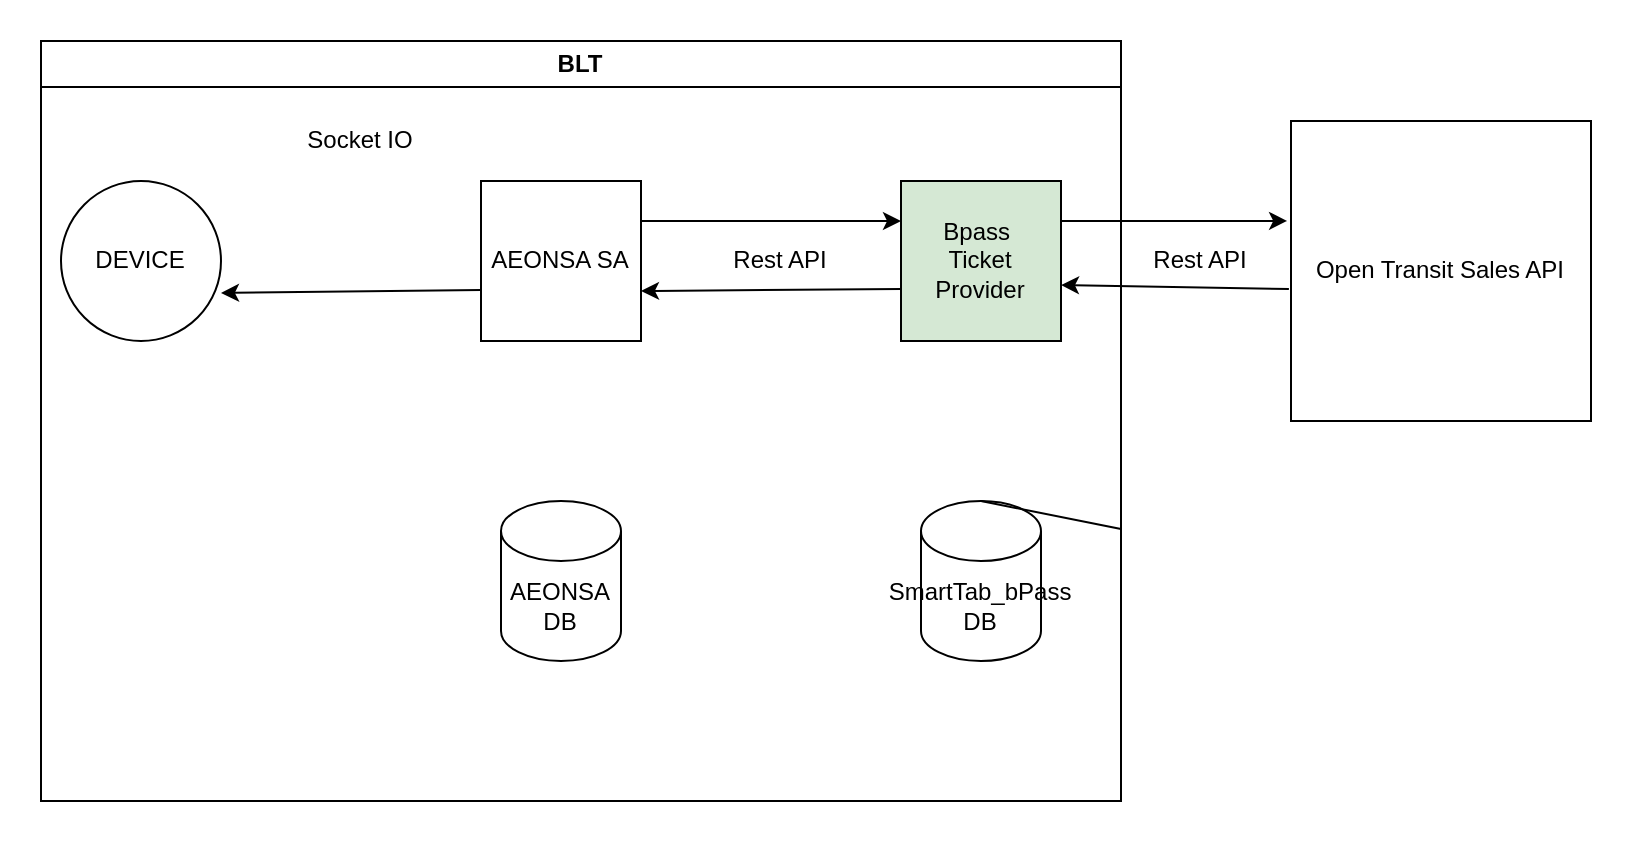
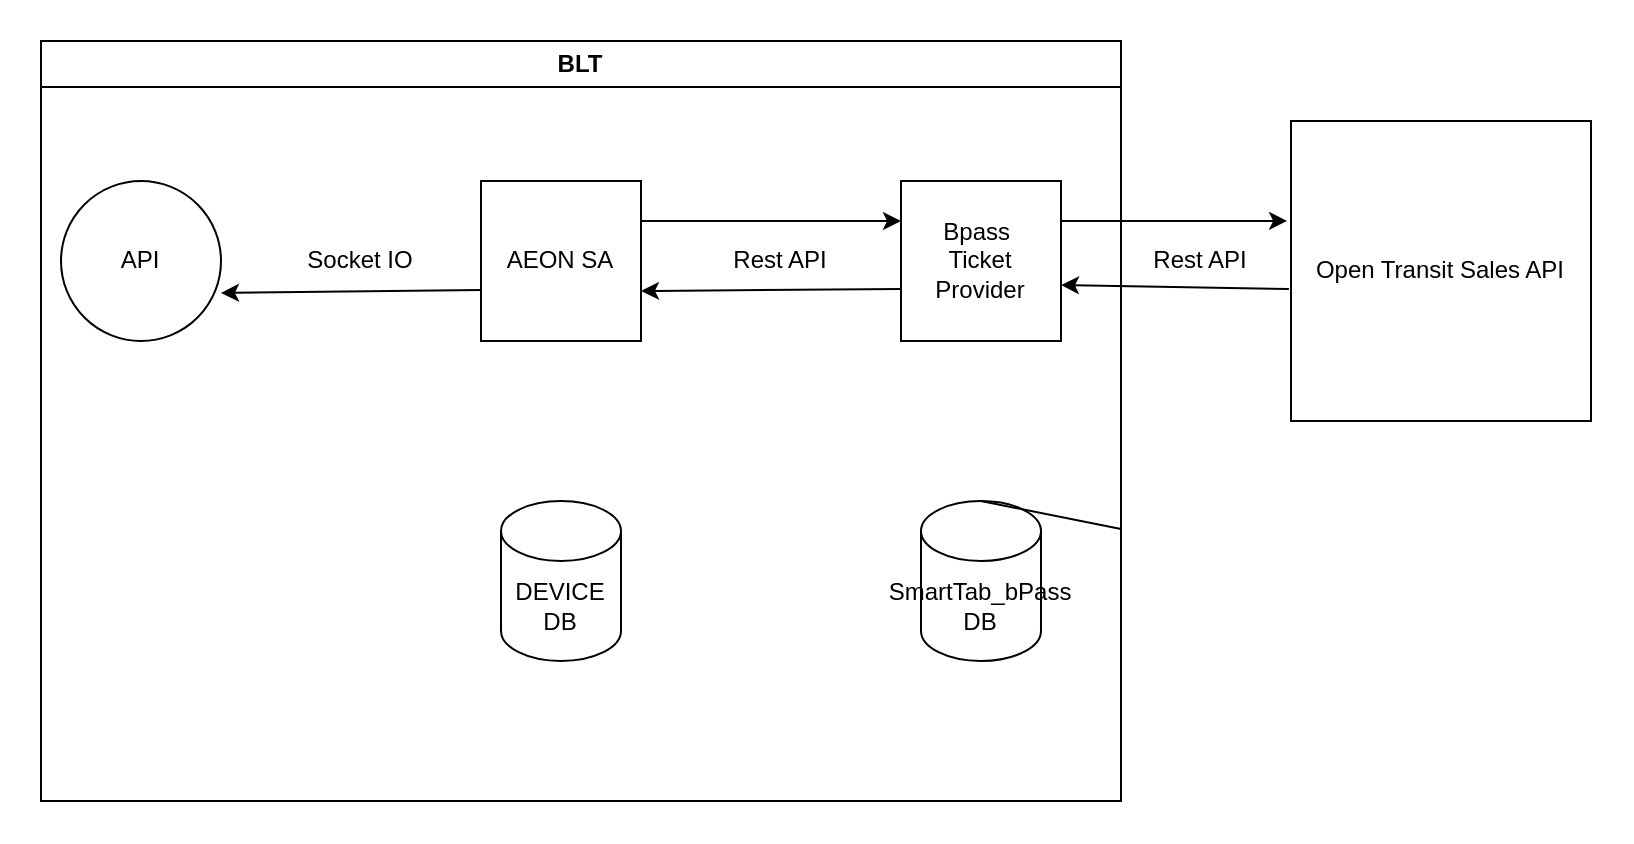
(361, 141) -> (361, 261)
(141, 261) -> (141, 261)
(561, 261) -> (561, 261)
(981, 261) -> (981, 261)
(561, 607) -> (561, 607)
